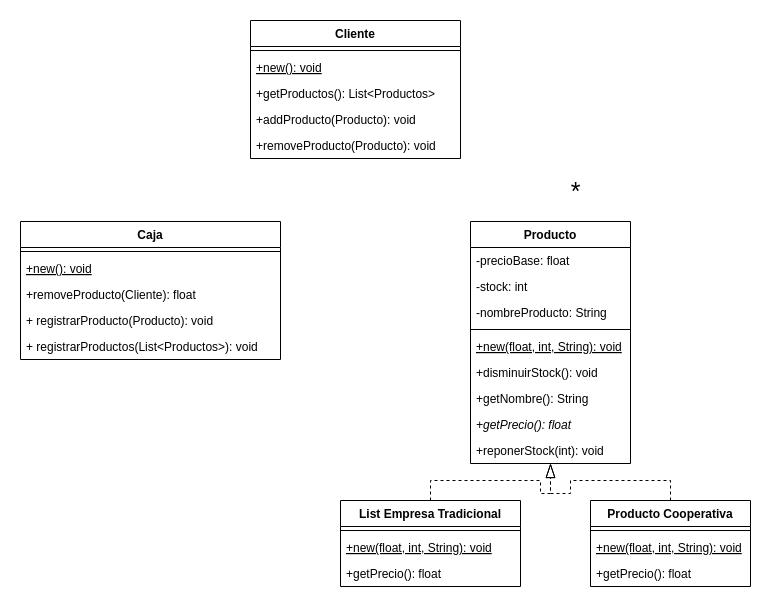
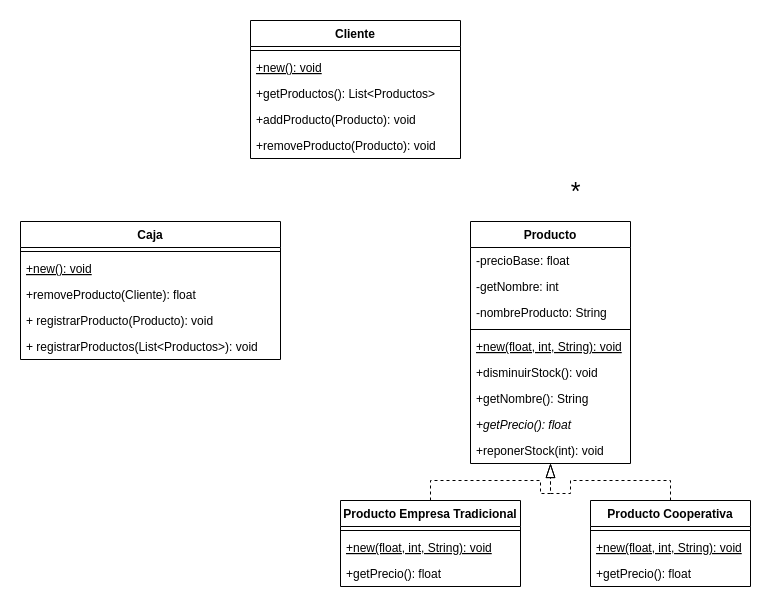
(508, 287) -> (522, 287)
(430, 514) -> (430, 514)
